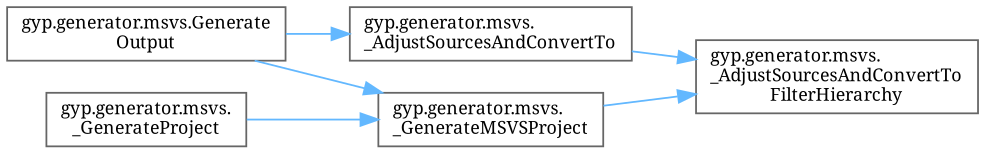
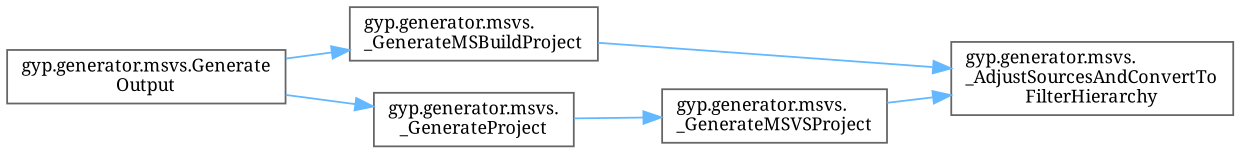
(491, 34) -> (474, 34)
(310, 75) -> (321, 100)
